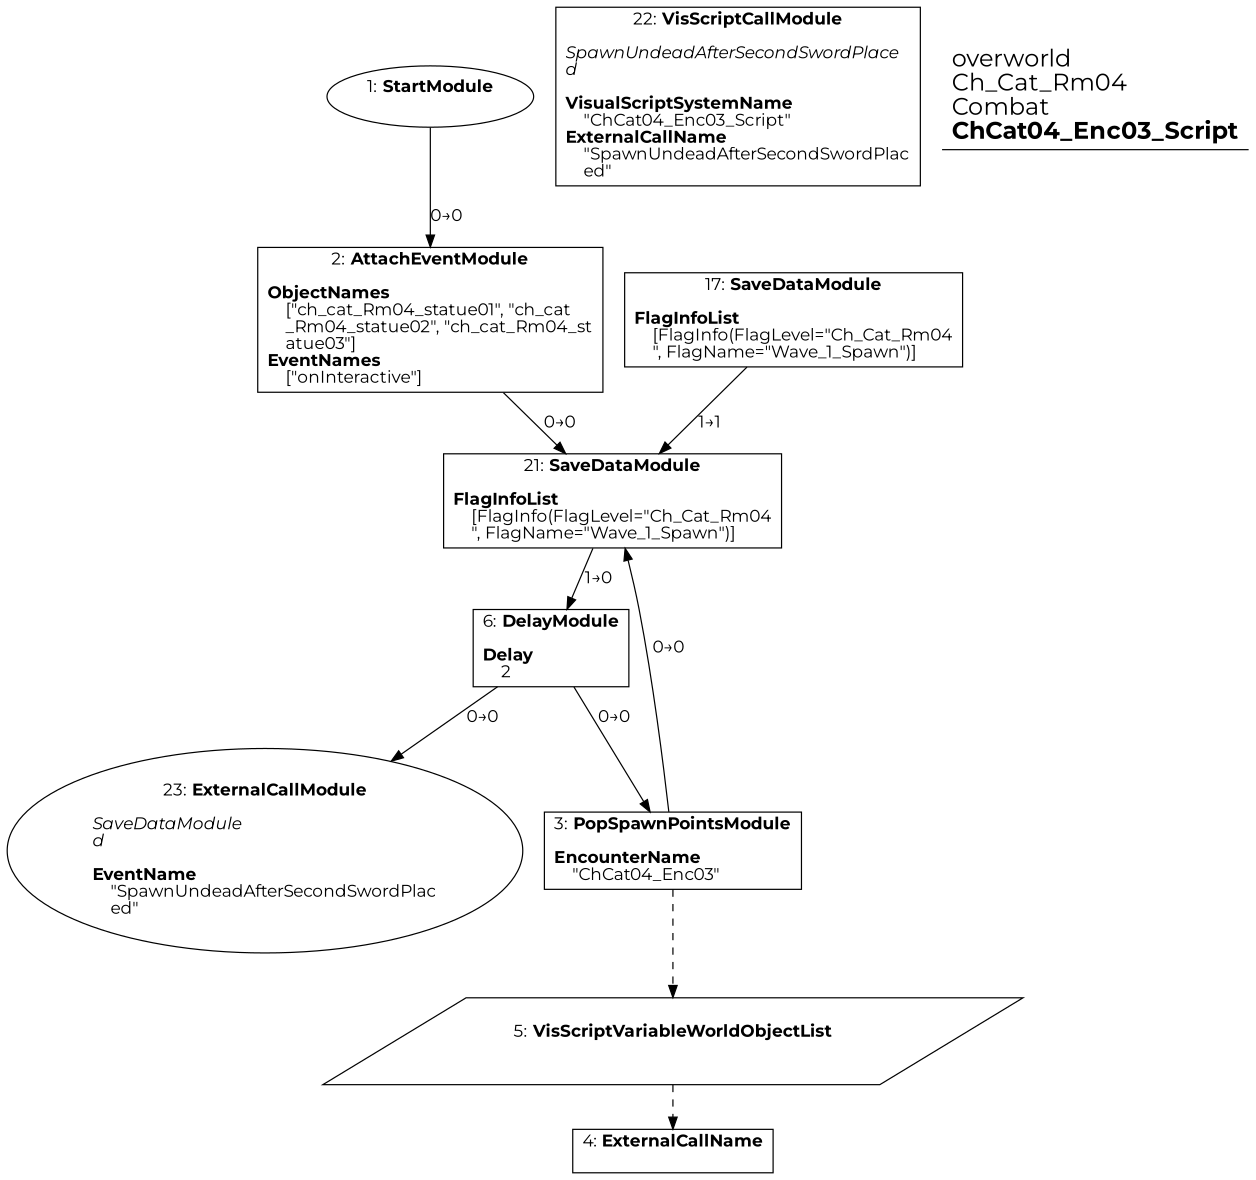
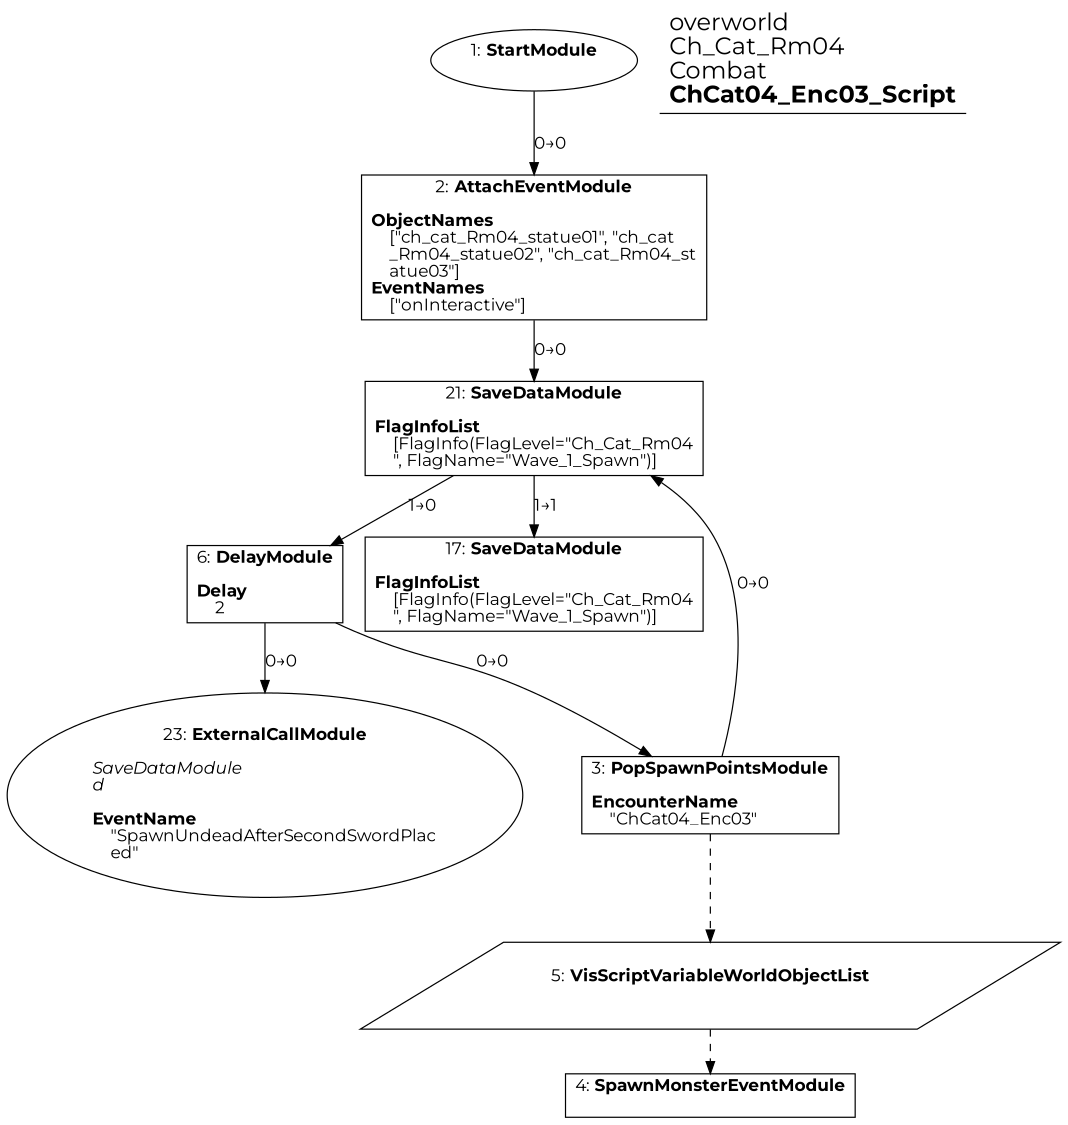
(738, 97) -> none
(708, 406) -> (534, 500)
(683, 1141) -> (720, 1086)
